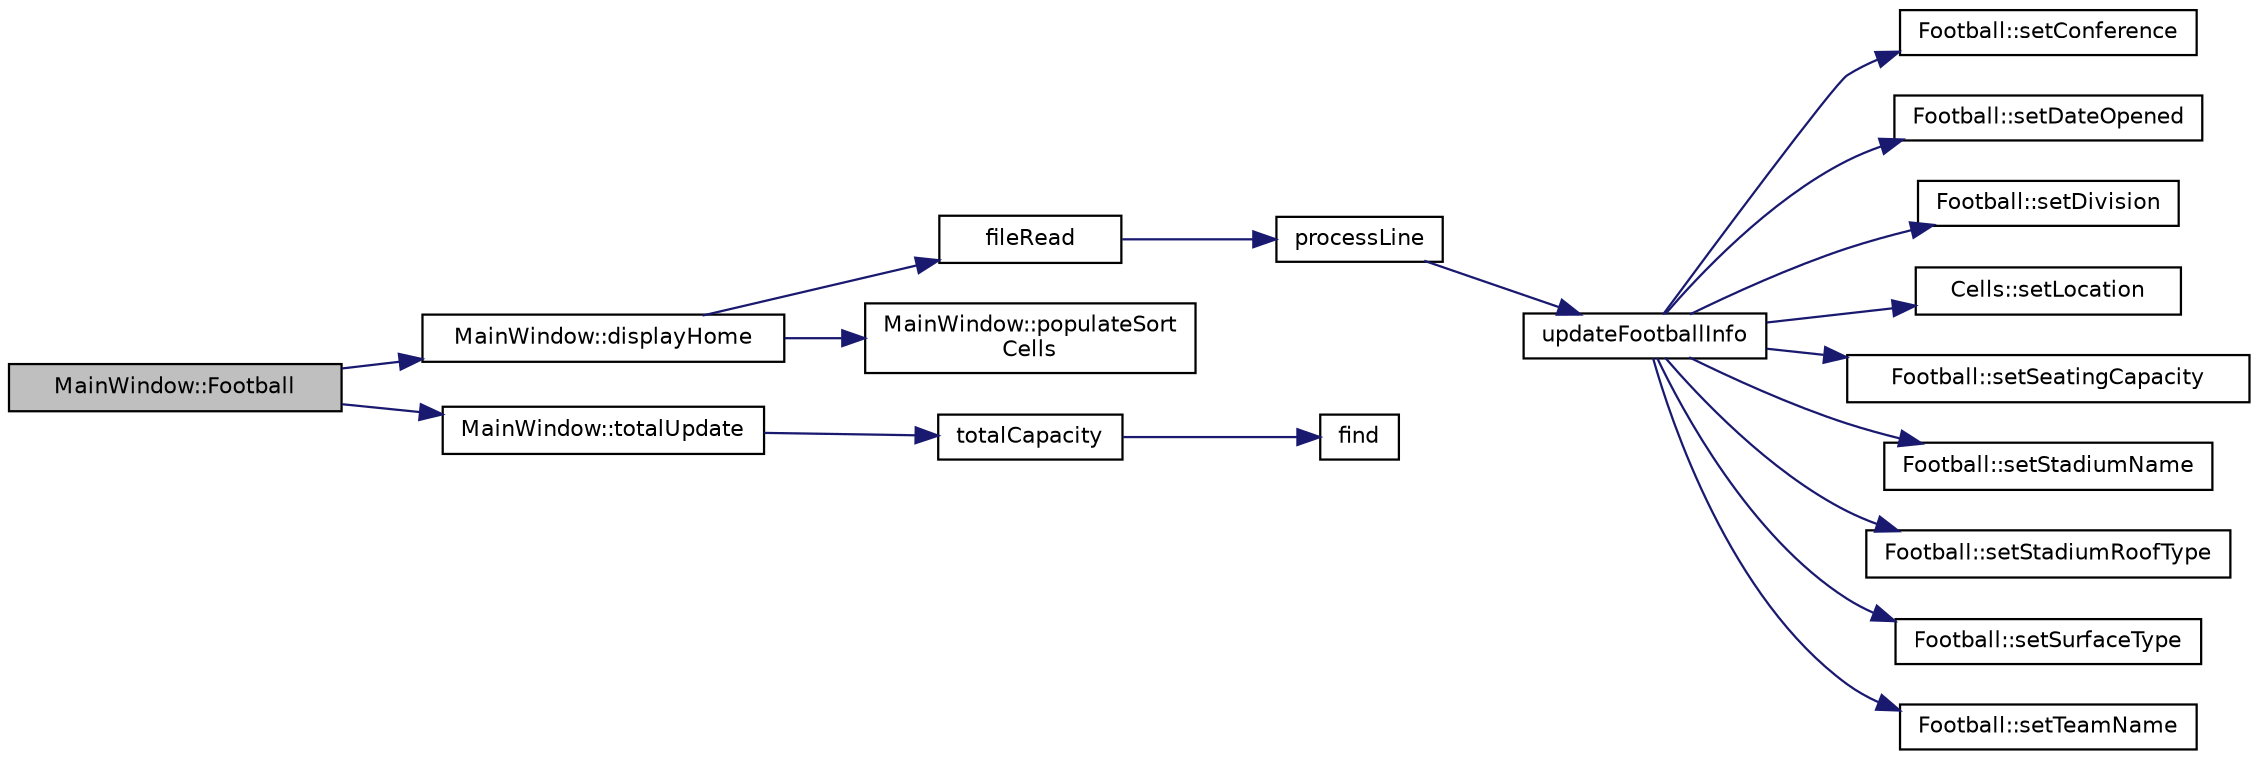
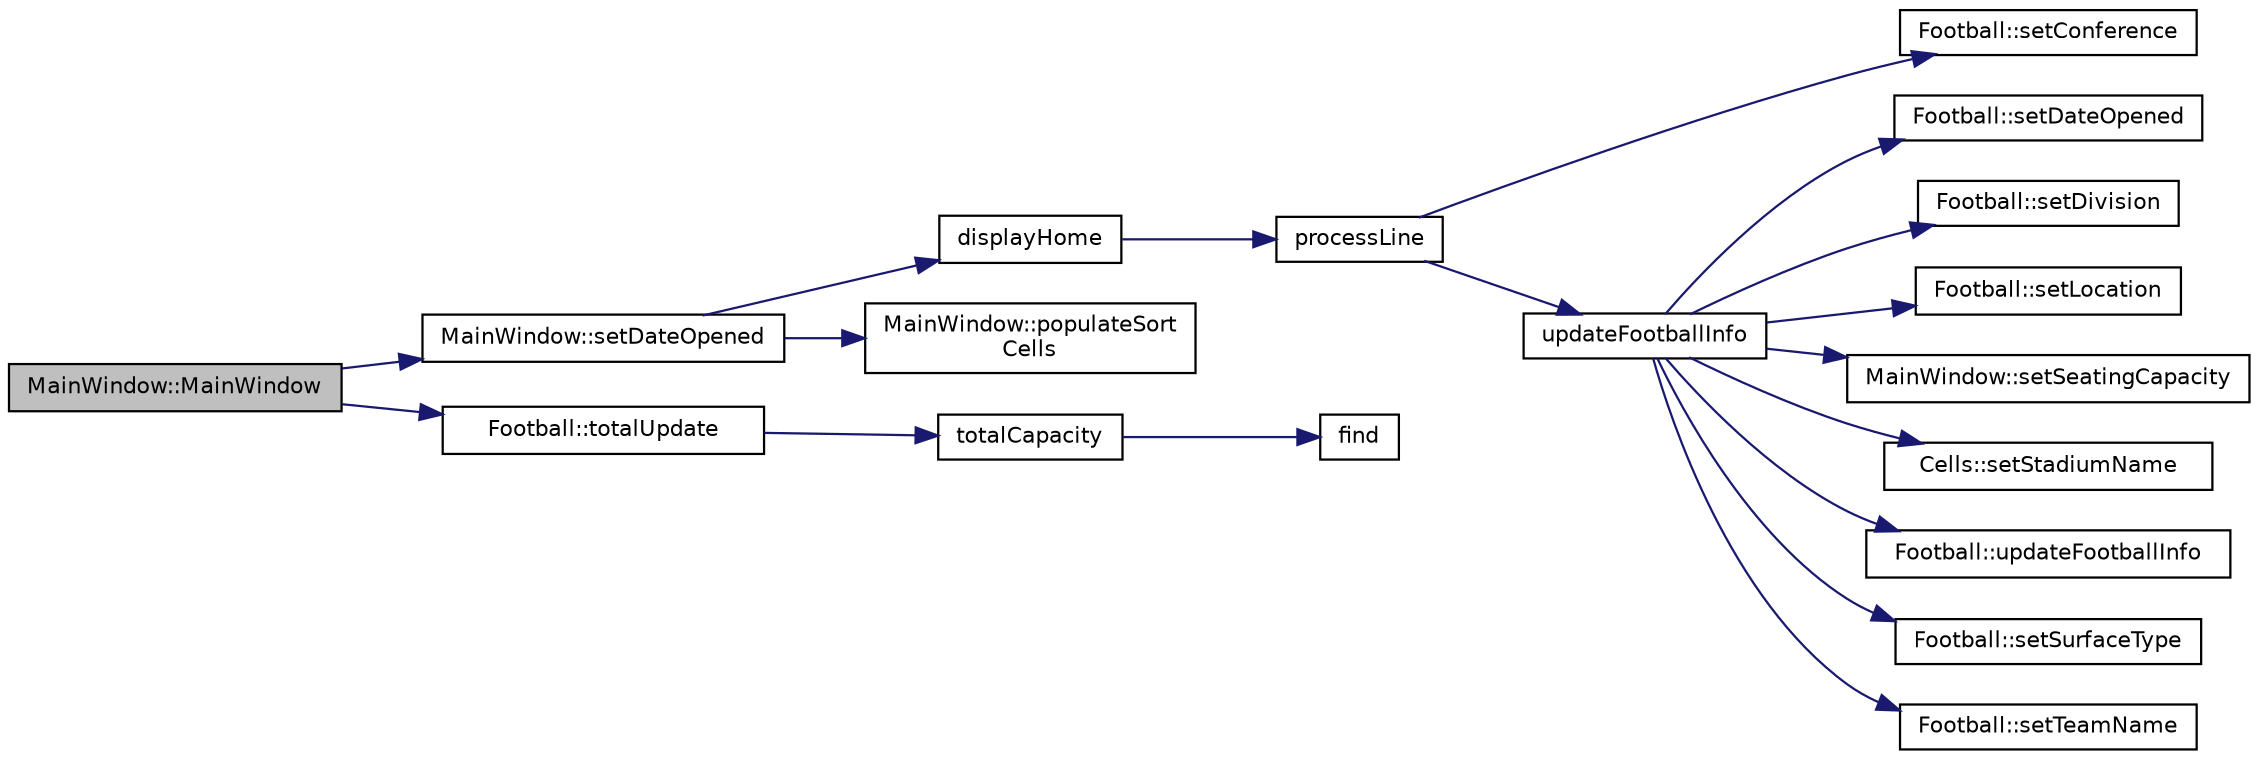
(1764, 180) -> (1663, 131)
(1030, 239) -> (1030, 239)
(2048, 291) -> (2048, 291)
(603, 338) -> (603, 338)
(2048, 379) -> (2048, 379)
(175, 388) -> (175, 388)
(603, 430) -> (603, 430)
(2048, 466) -> (2048, 466)
(2048, 554) -> (2048, 554)
